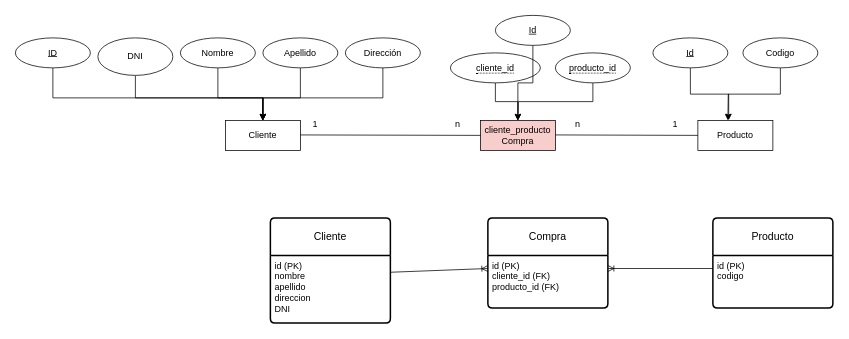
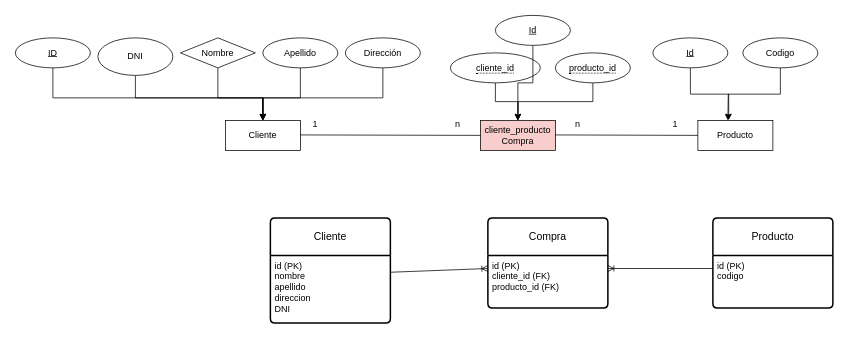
(218, 53) -> (218, 53)
